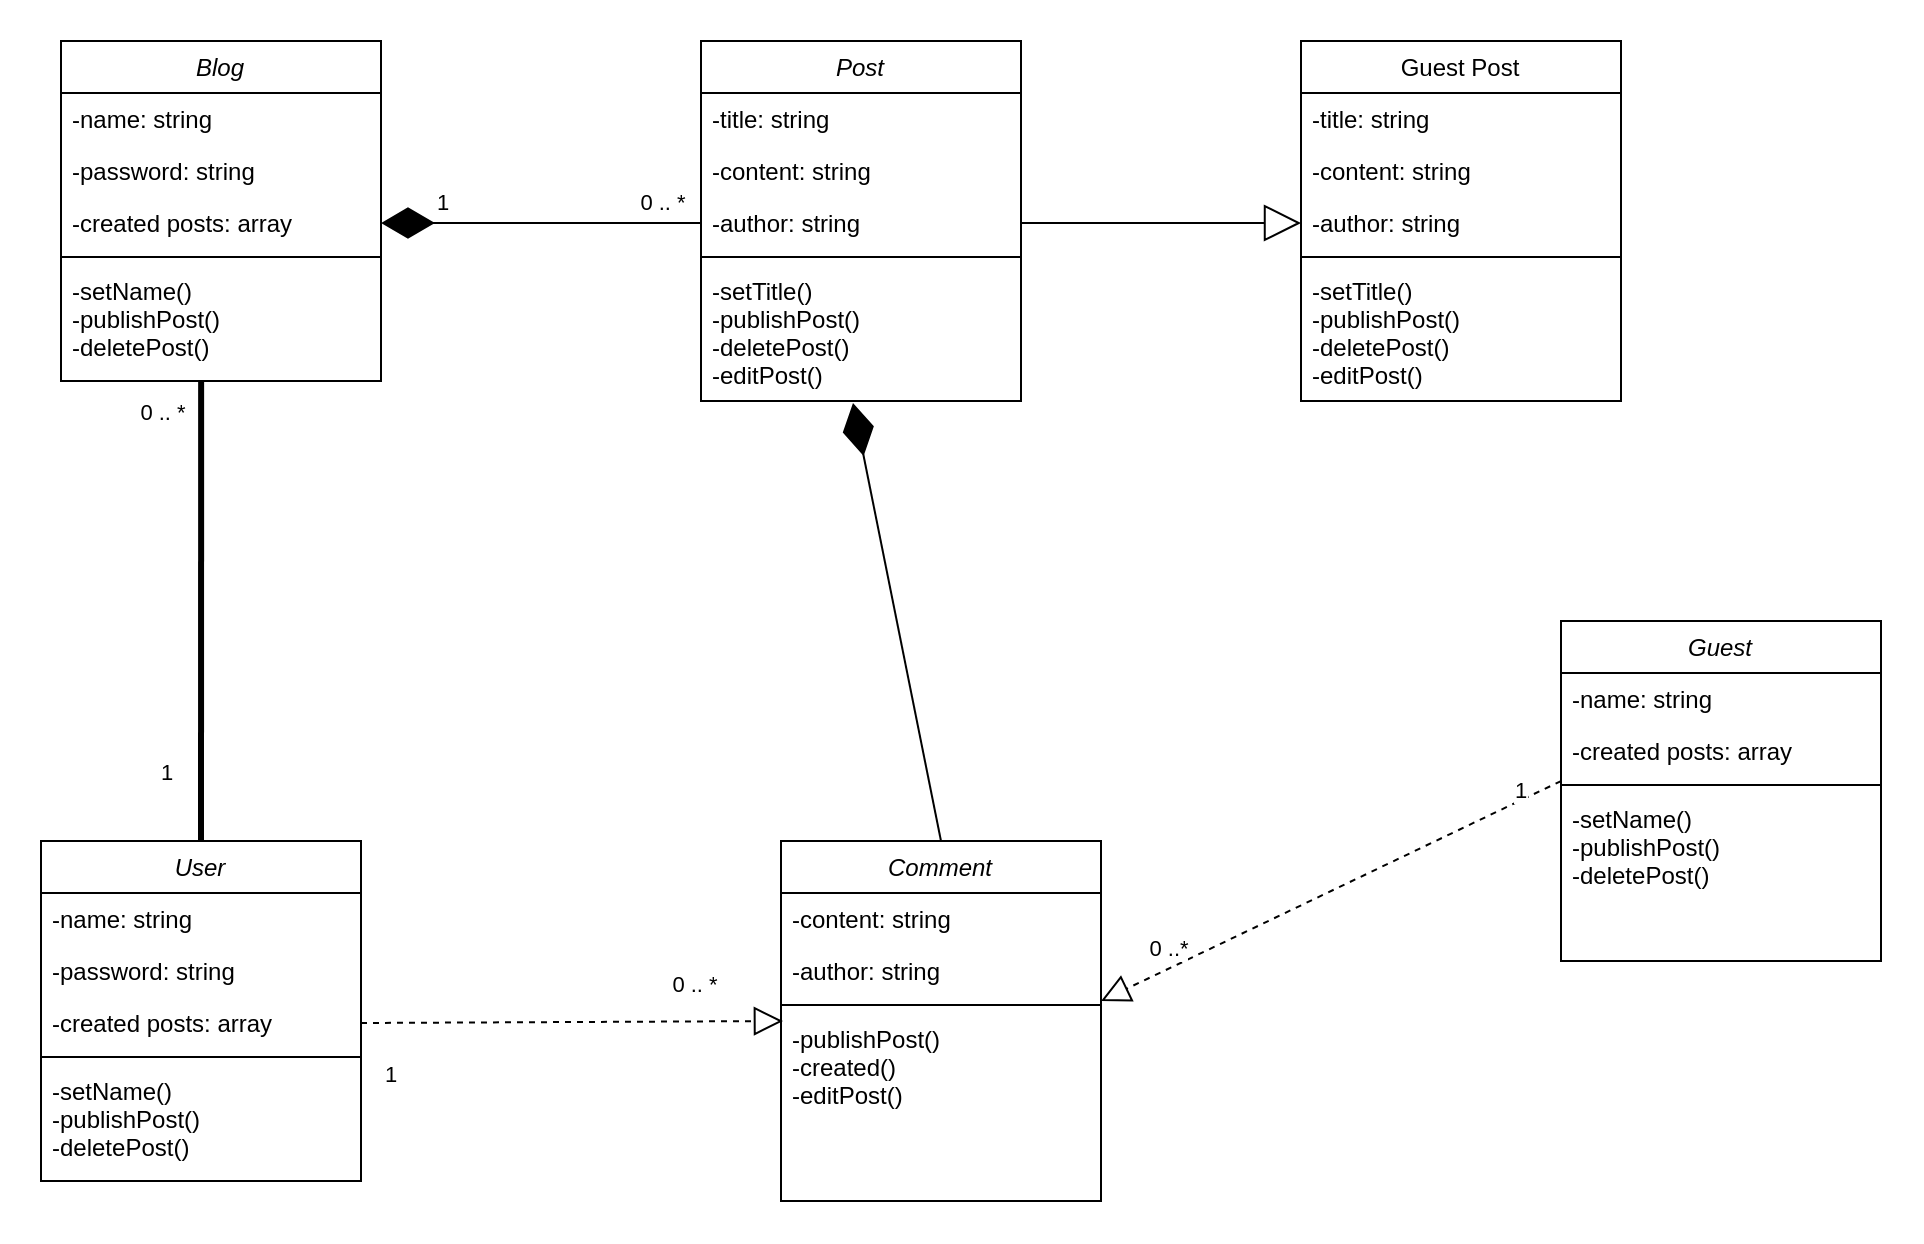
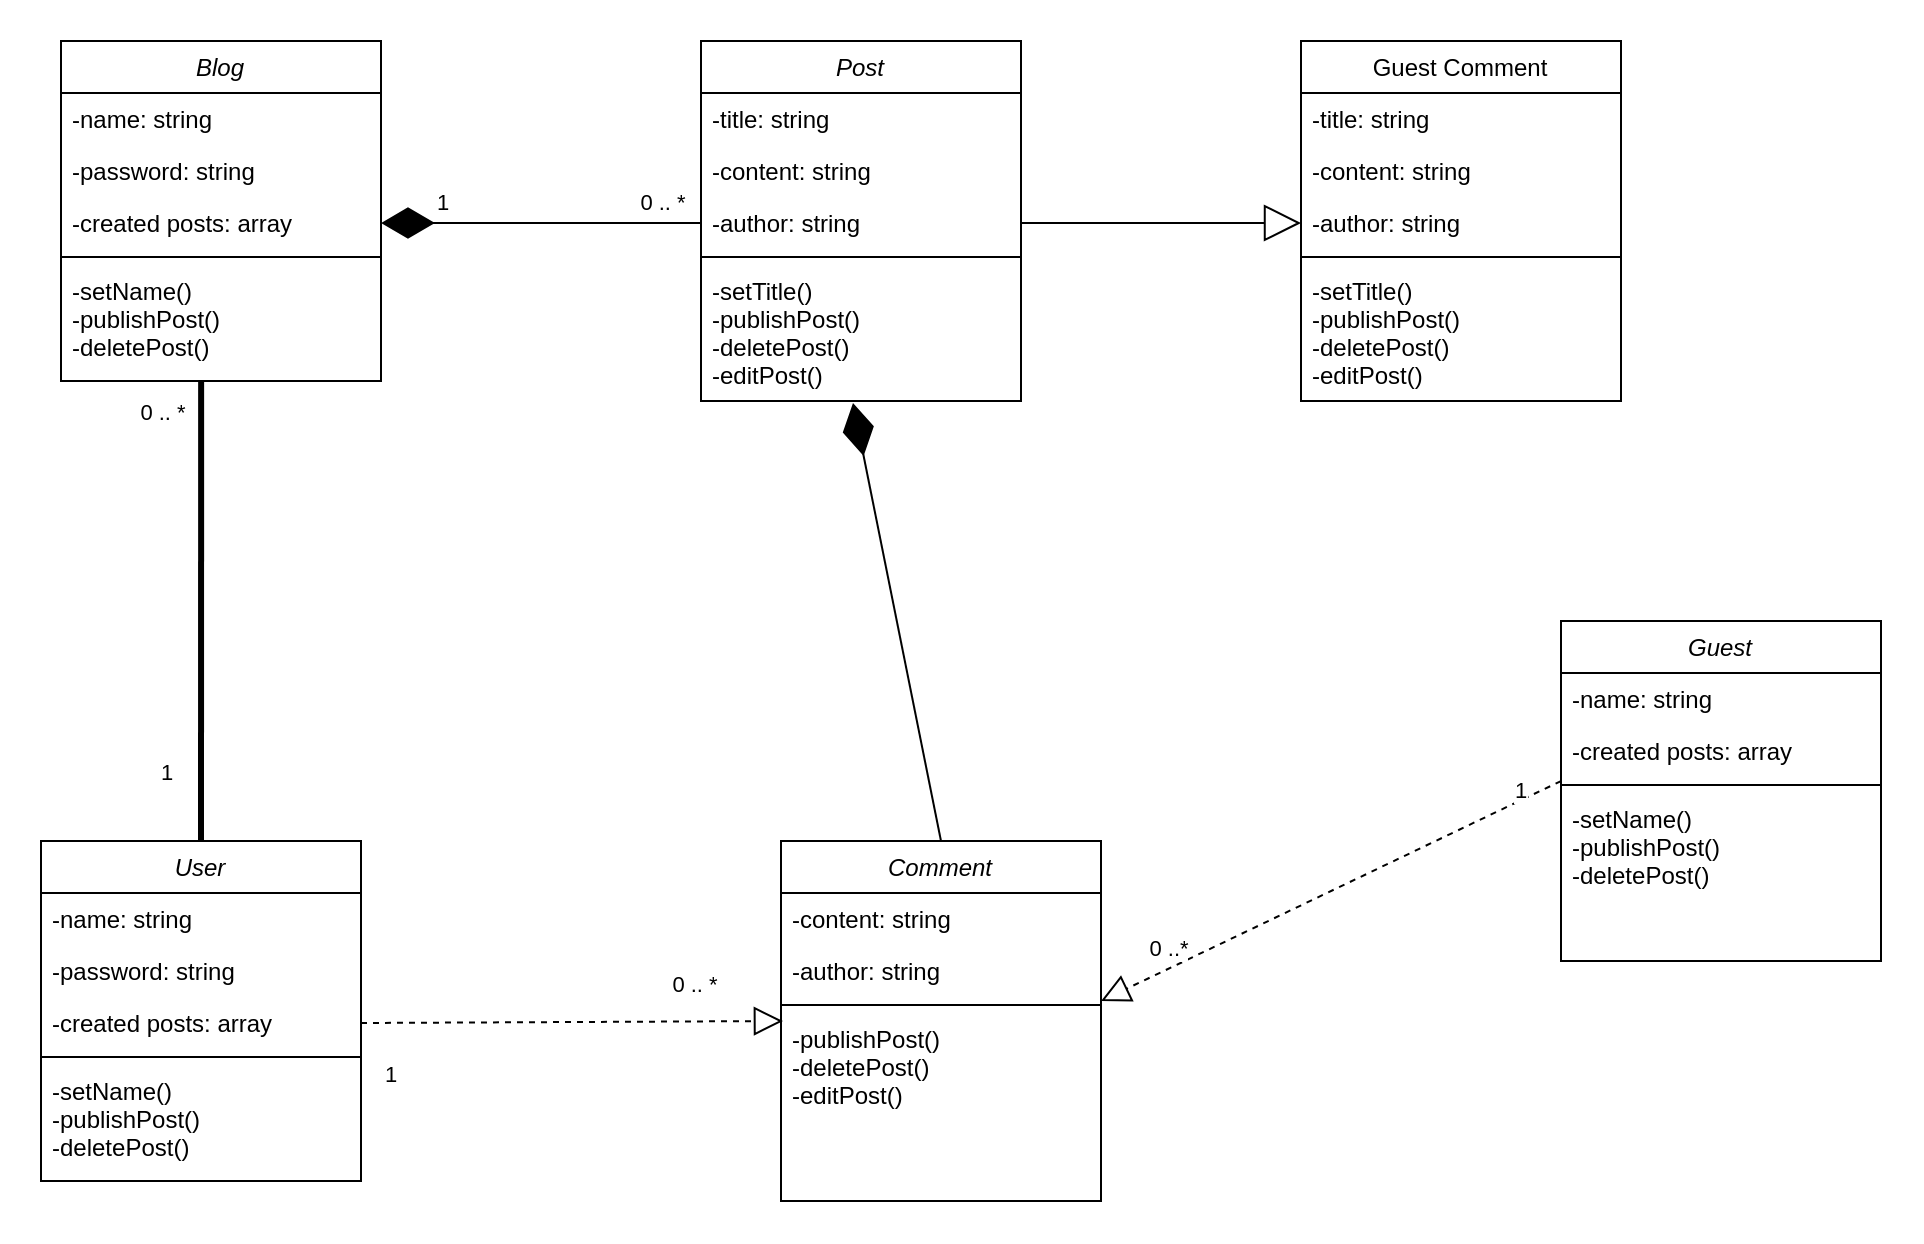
(1460, 68) -> (1460, 68)
(880, 1040) -> (880, 1040)
